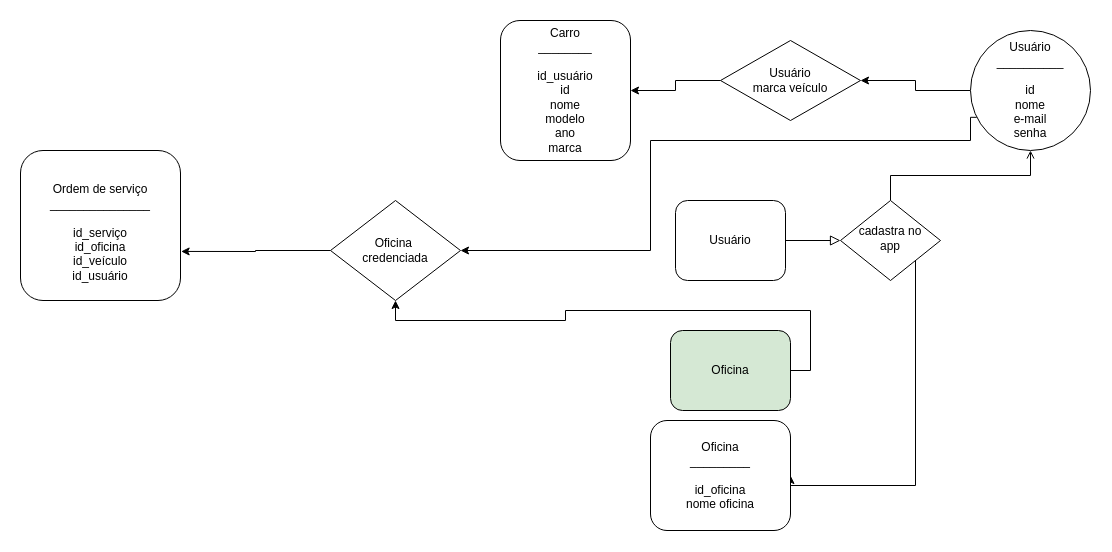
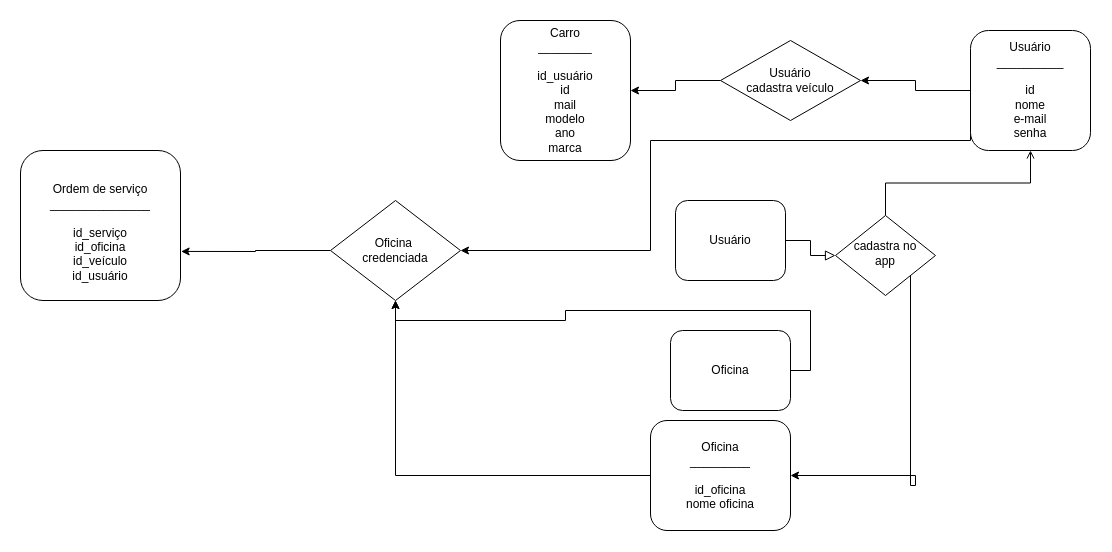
(791, 81) -> (791, 81)
(566, 91) -> (566, 91)
(1031, 91) -> (1031, 91)
(891, 241) -> (886, 256)
(731, 371) -> (731, 371)
none -> (447, 476)
